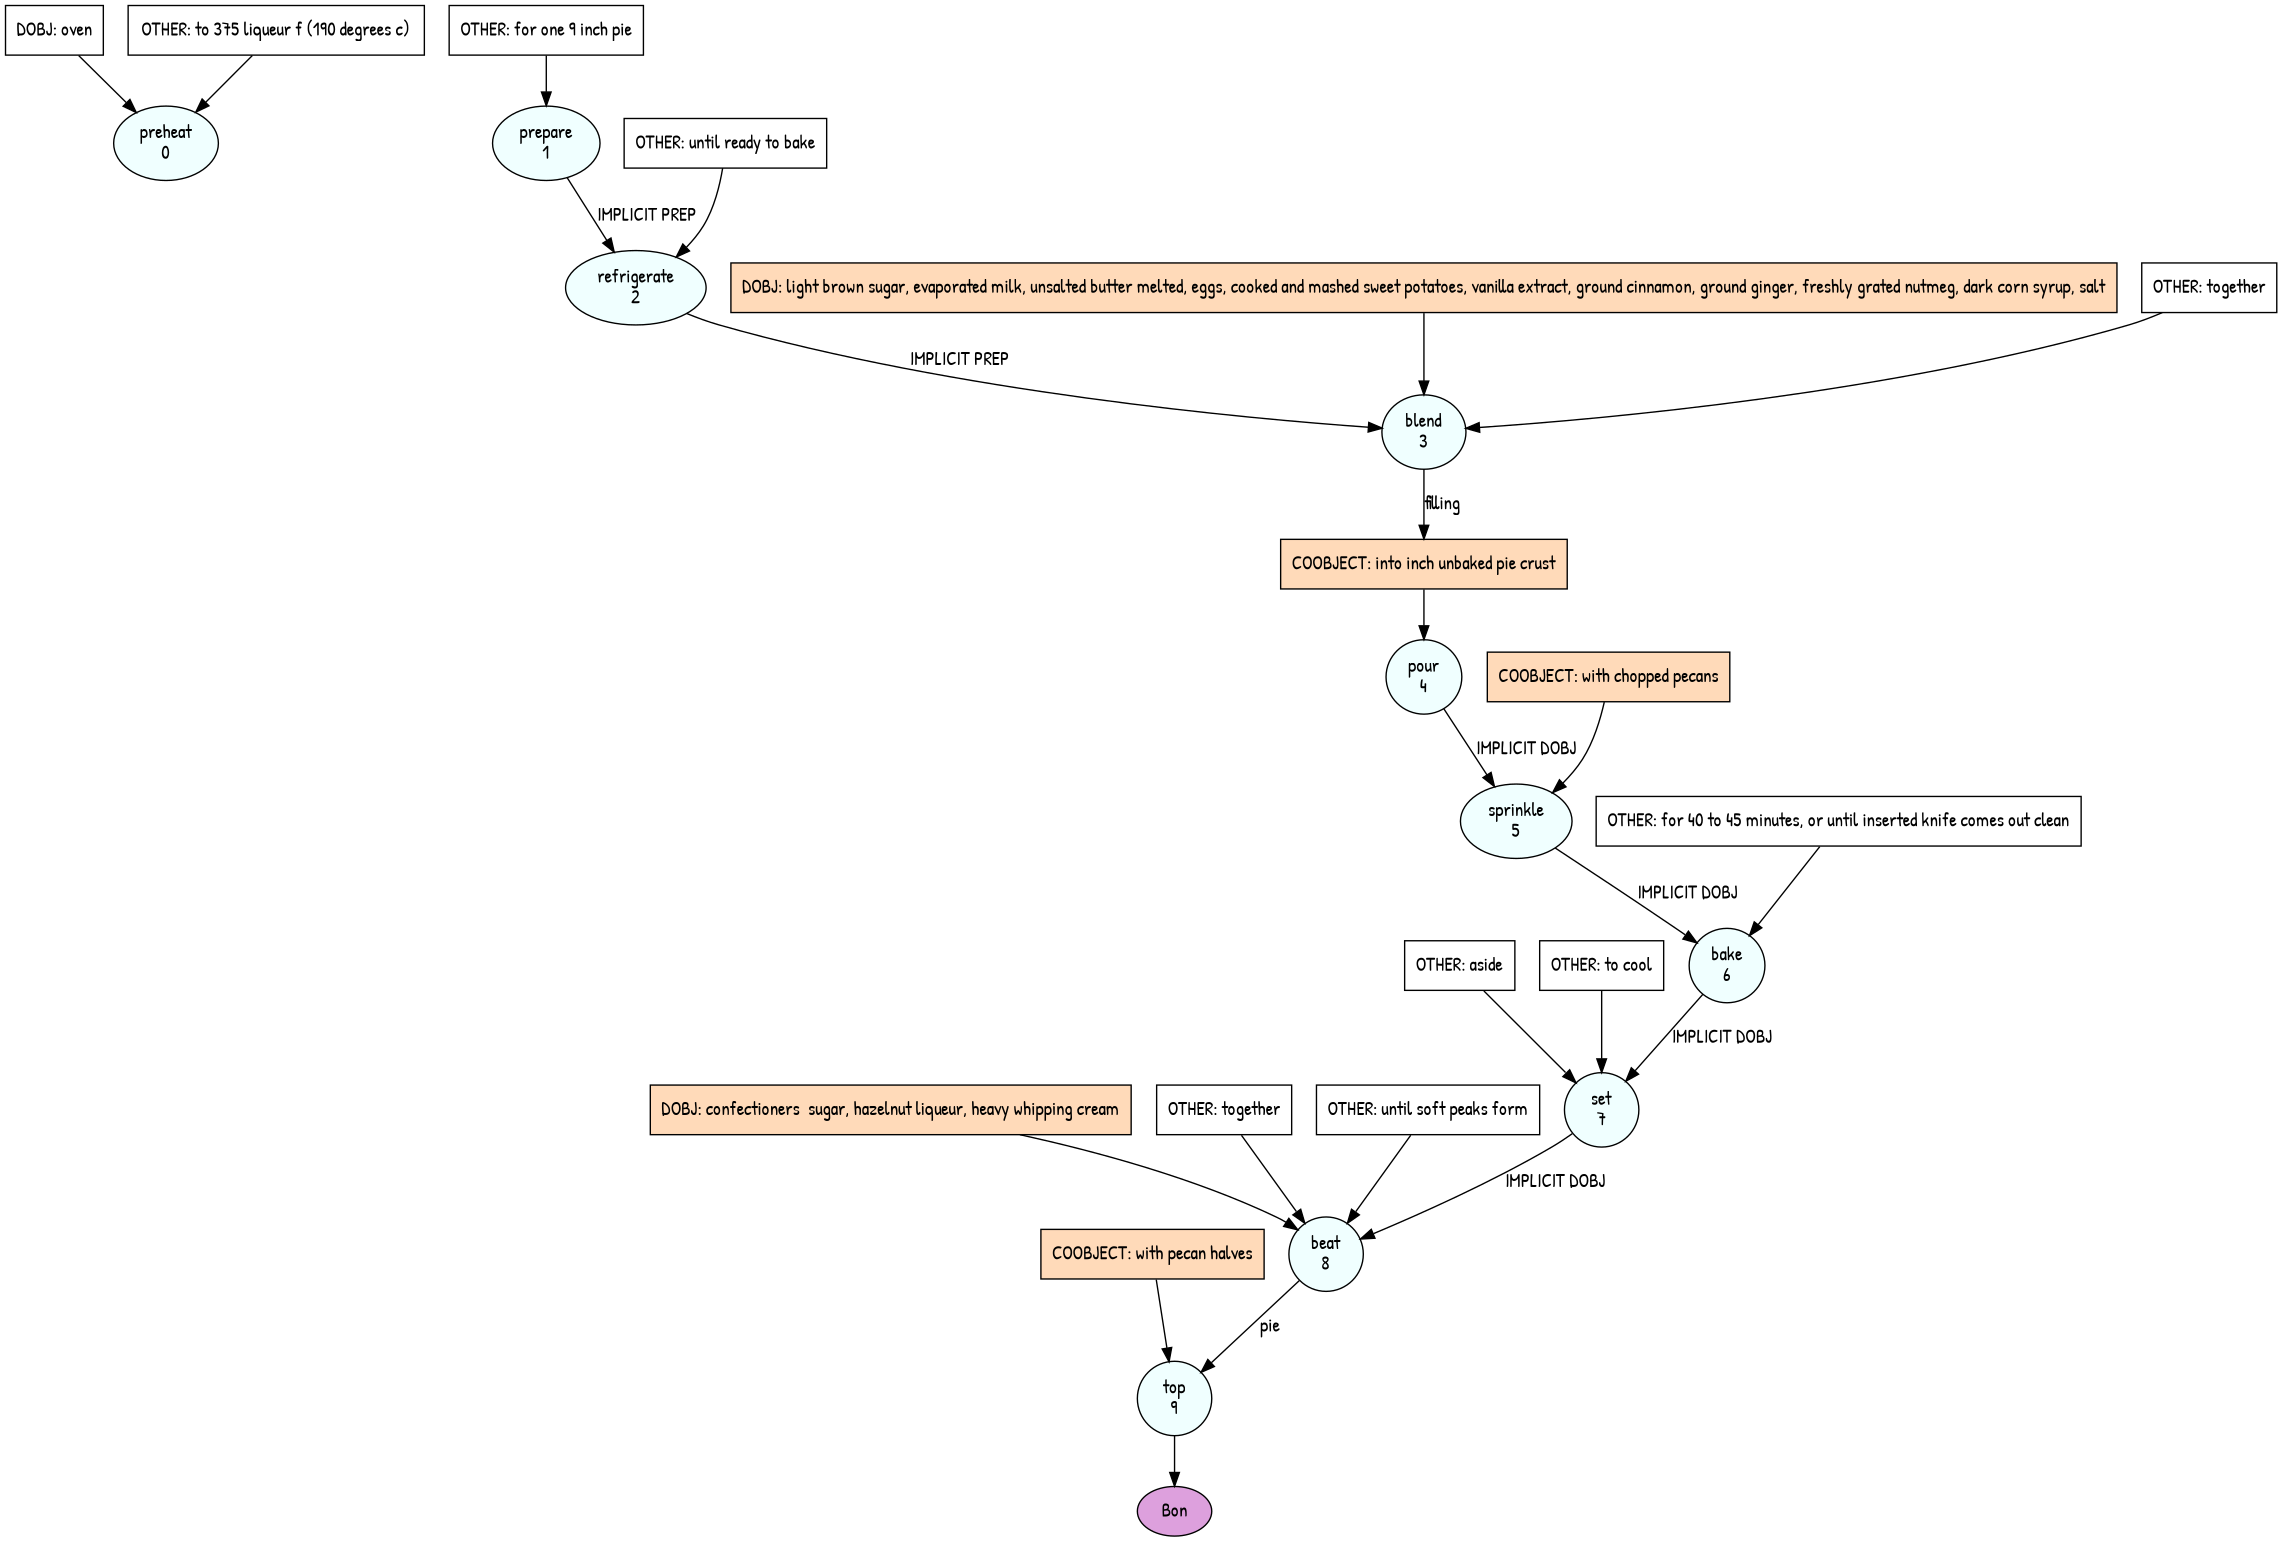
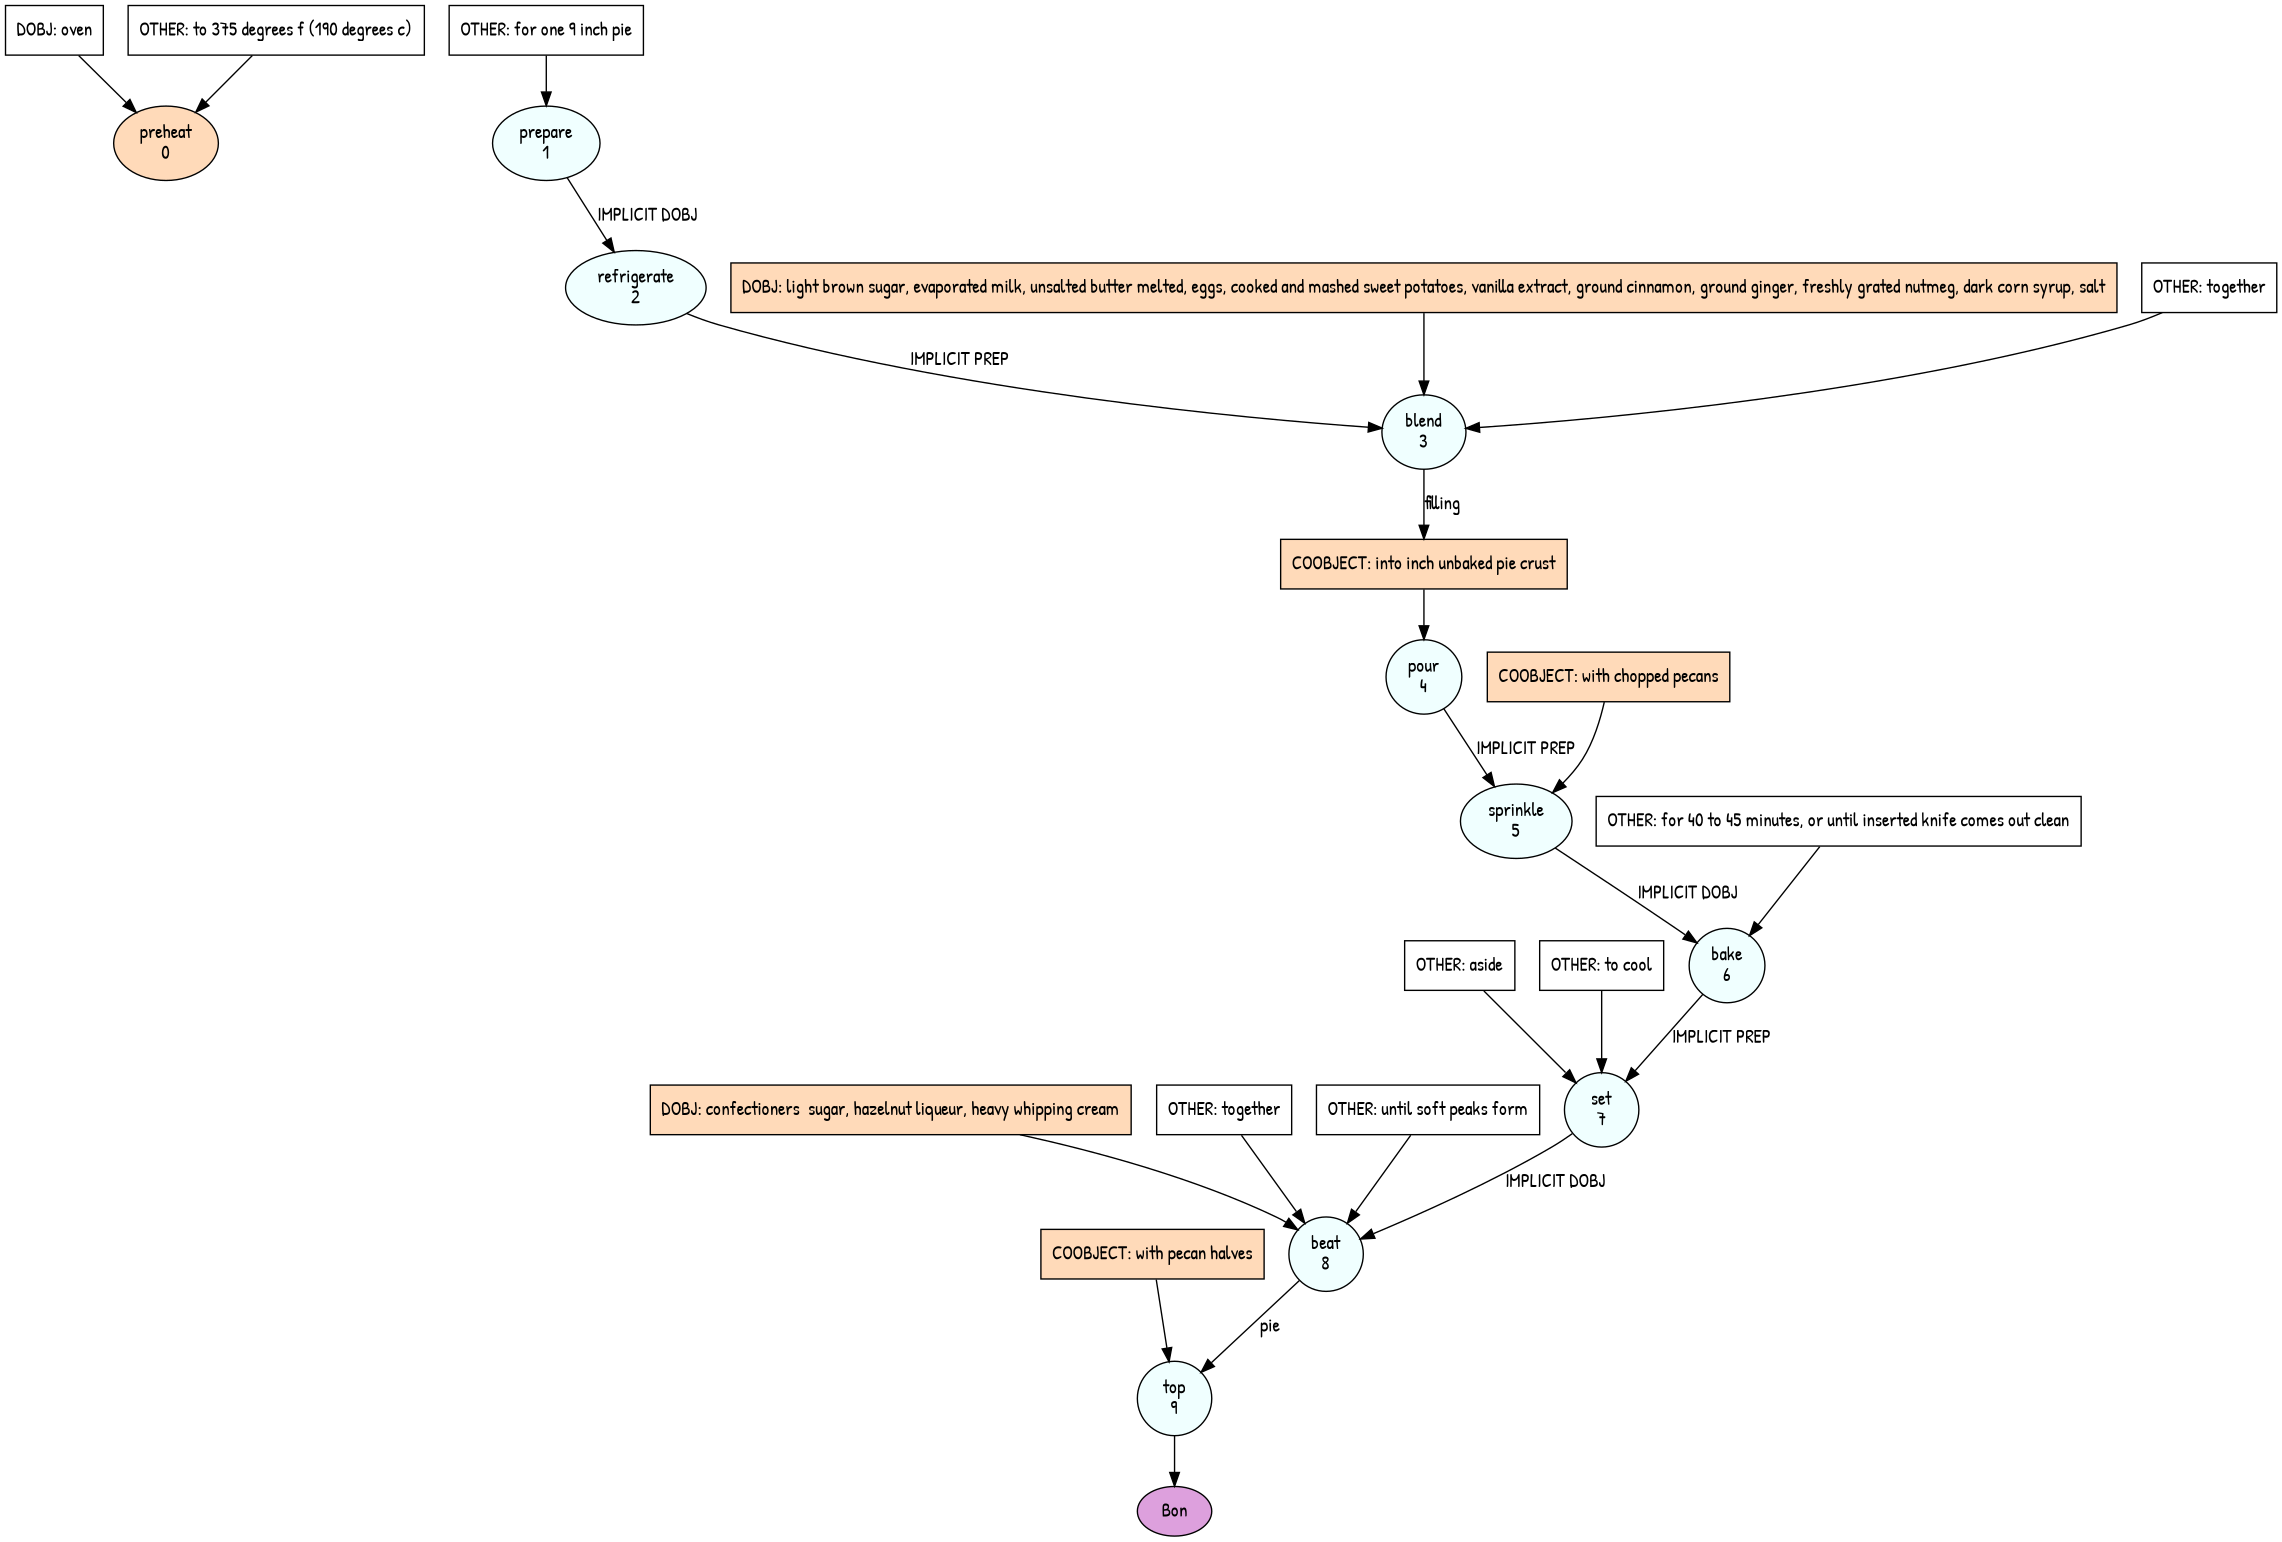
(276, 30) -> (276, 30)
(166, 143) -> (166, 143)
(725, 143) -> none
(648, 216) -> (648, 216)
(1527, 749) -> (1527, 749)
(1722, 1038) -> (1722, 1038)
